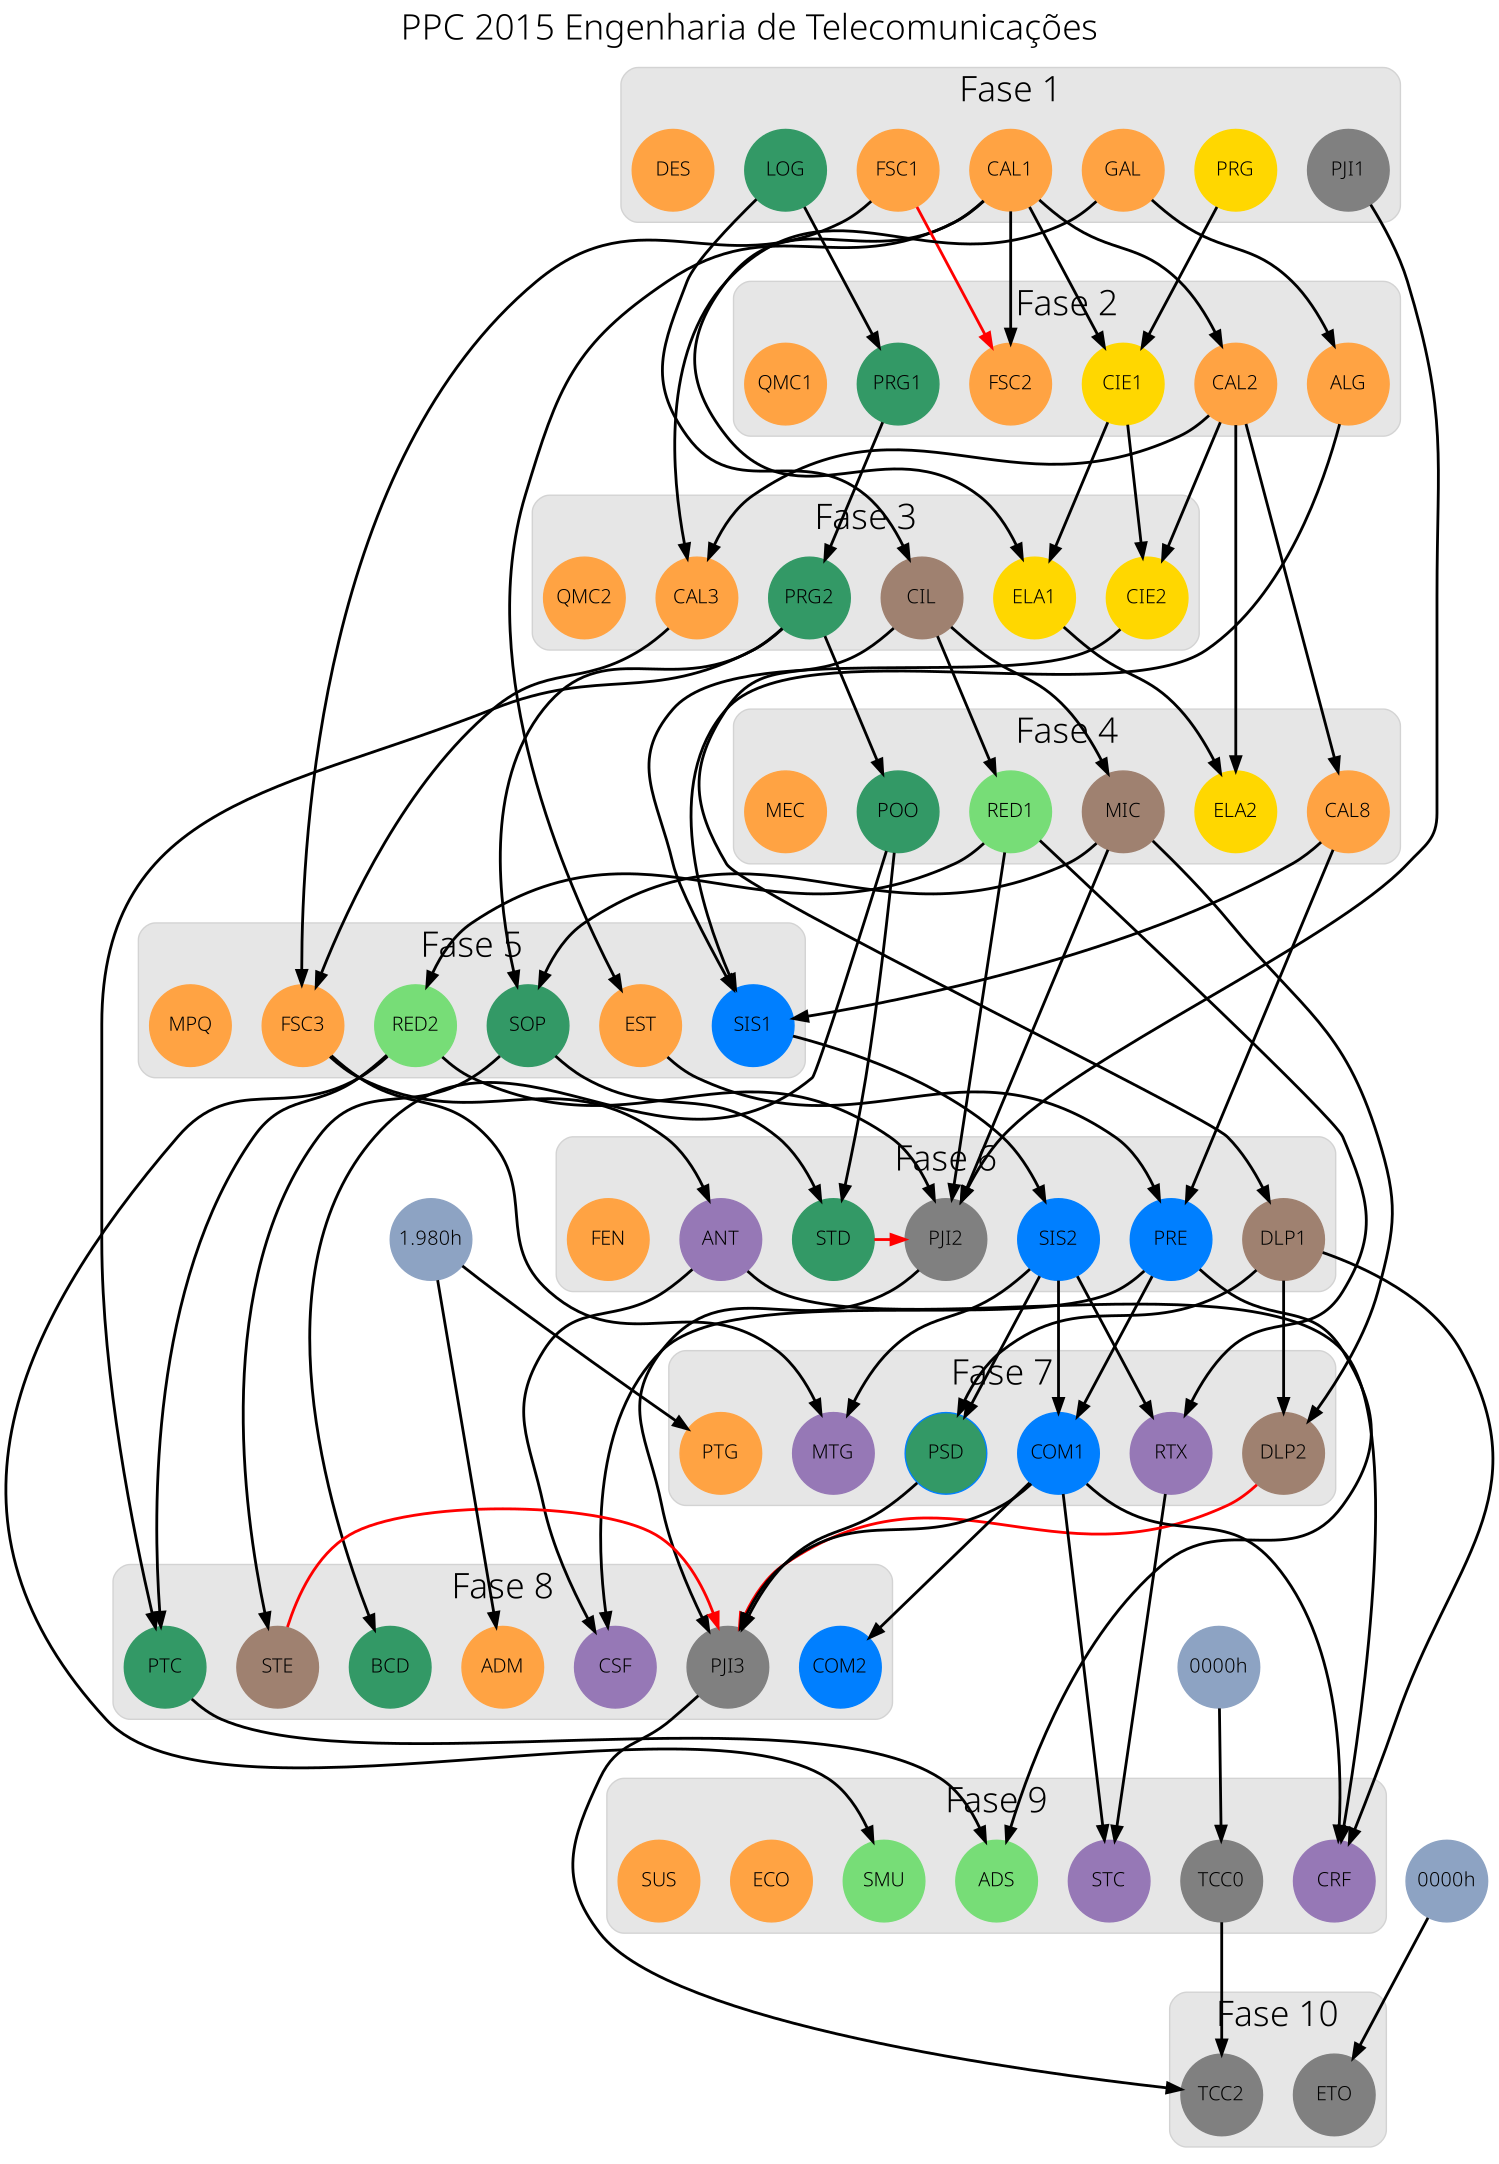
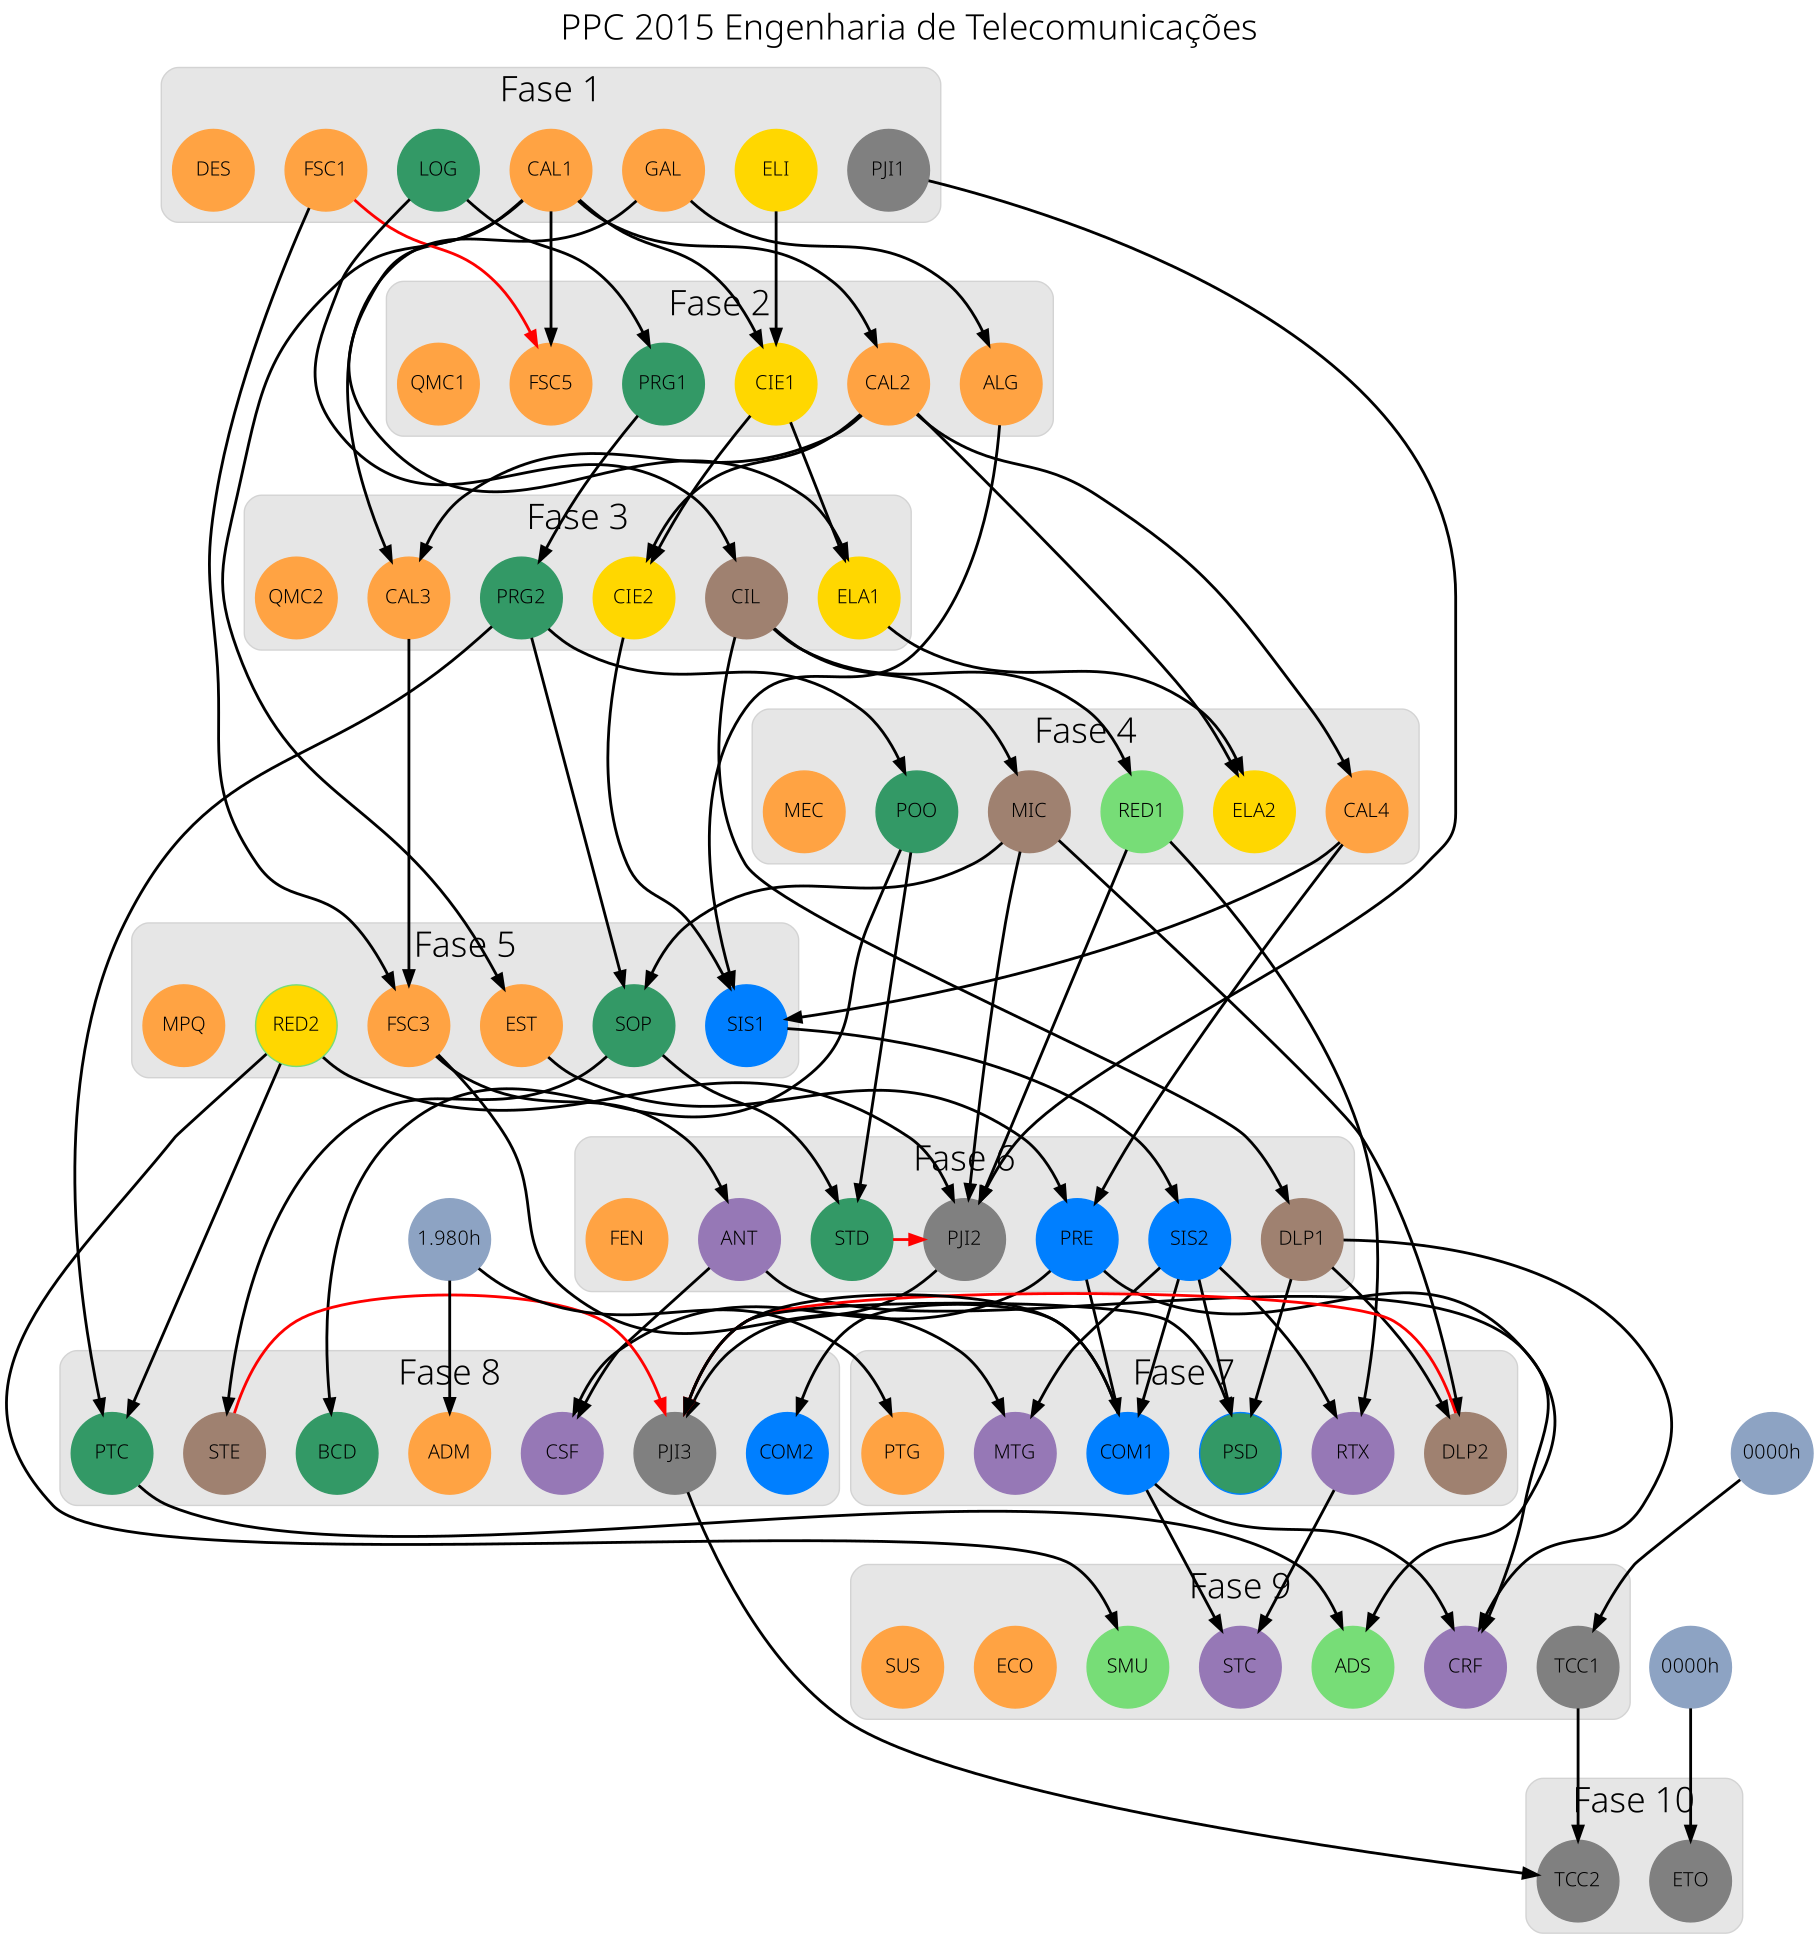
(1236, 170) -> (776, 170)
(1011, 384) -> (551, 384)
(1348, 812) -> (1367, 812)
(726, 885) -> none
(416, 1026) -> (296, 1026)
(873, 1516) -> (950, 1303)
(1222, 1881) -> (1578, 1667)
